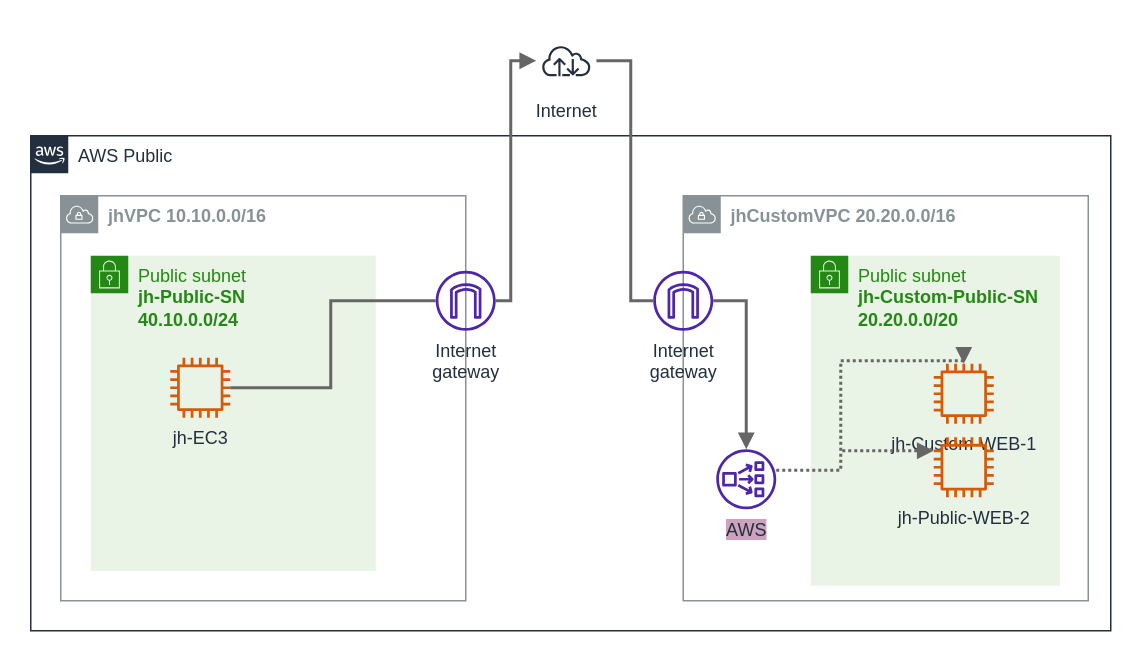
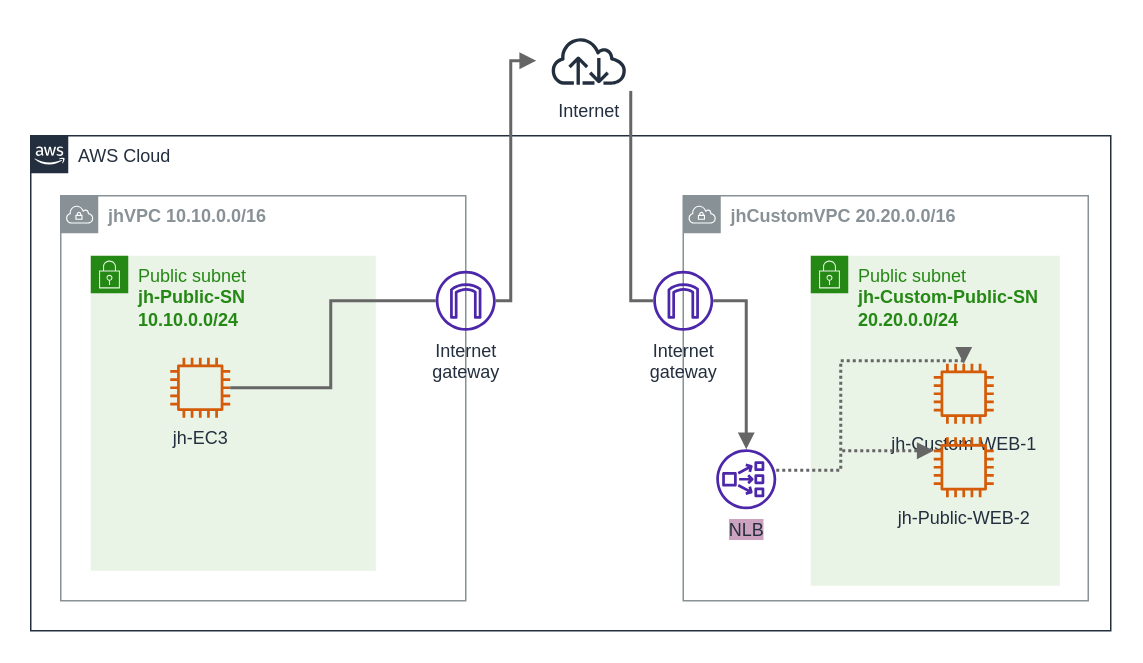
(566, 61) -> (589, 61)
(122, 157) -> (119, 157)
(197, 299) -> (197, 299)
(950, 299) -> (950, 299)
(747, 531) -> (747, 531)
